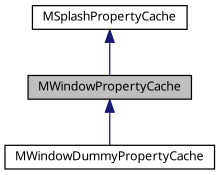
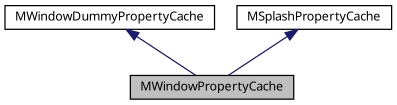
(110, 129) -> (166, 56)
